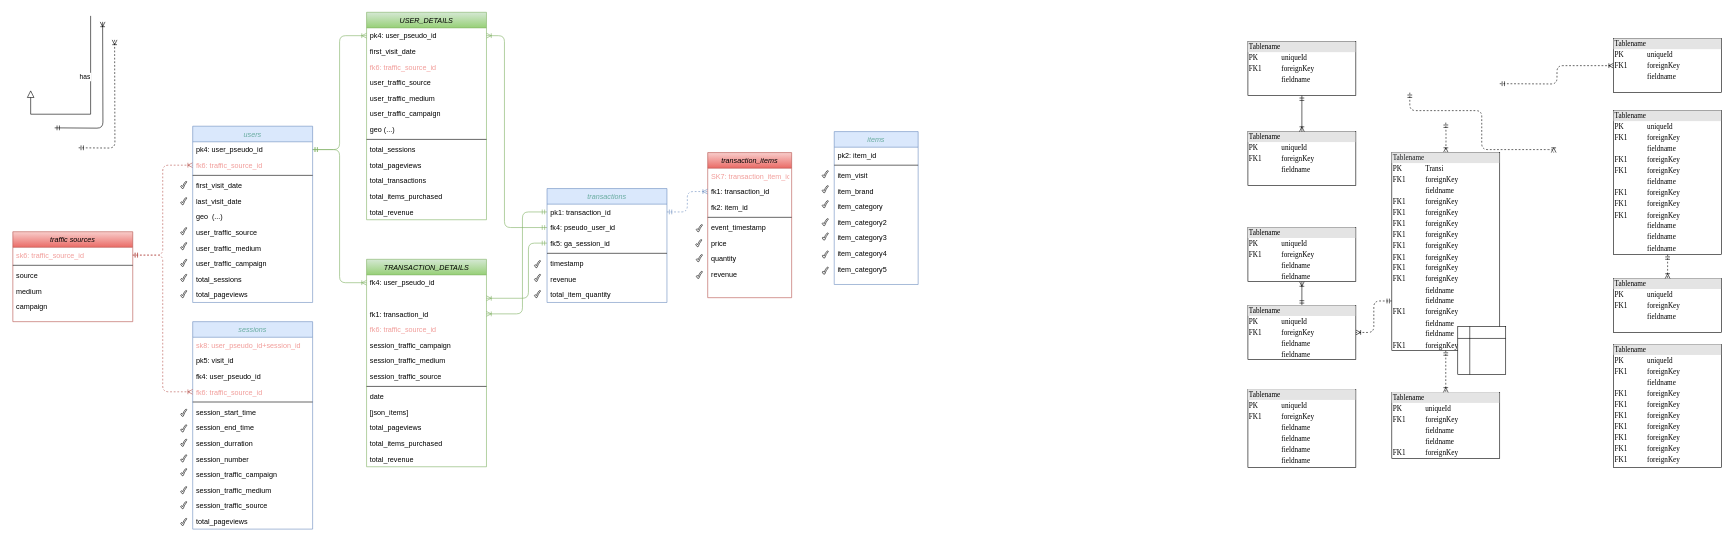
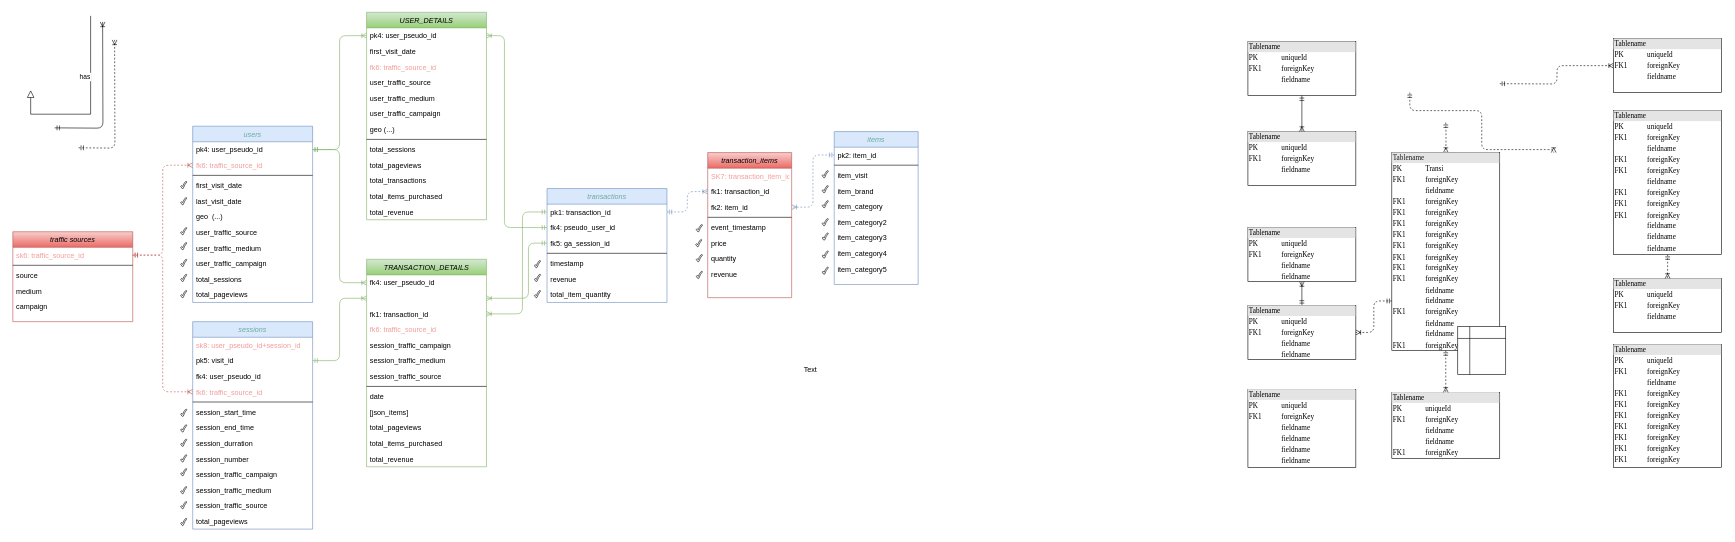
none -> (806, 207)
none -> (339, 330)
none -> (810, 371)
